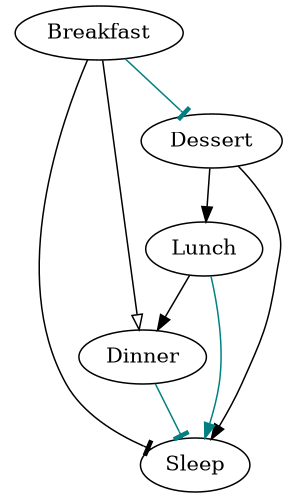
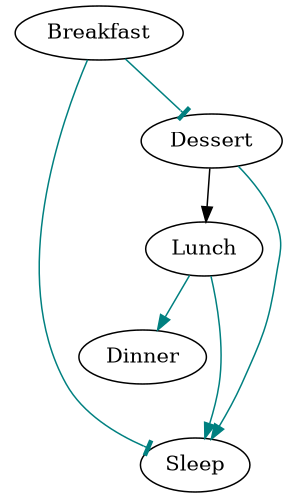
(120, 187) -> none
(40, 271) -> (40, 271)
(273, 295) -> (273, 295)
(177, 296) -> (177, 296)
(167, 408) -> none
